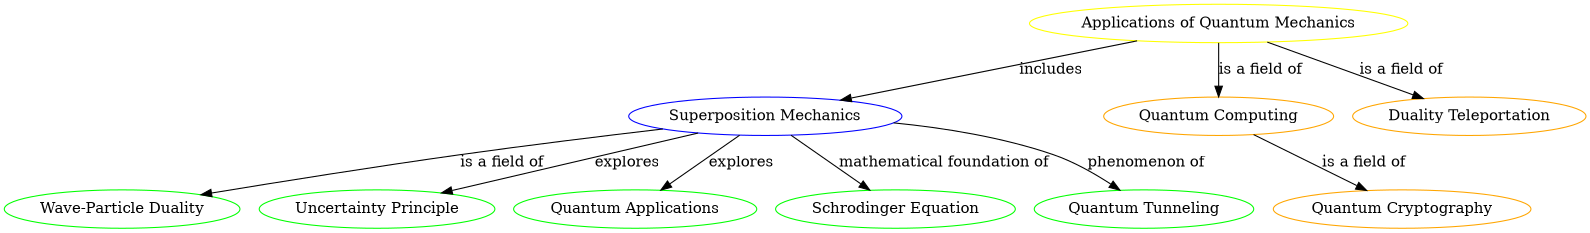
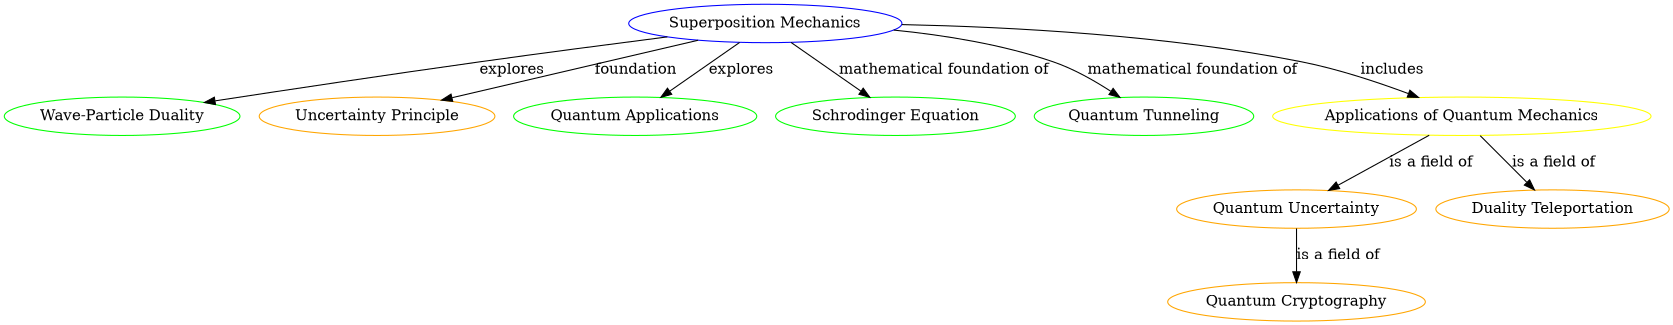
(994, 69) -> (1158, 40)
(1219, 116) -> (1297, 209)
(502, 163) -> (512, 70)
(627, 163) -> (636, 70)
(1146, 163) -> (1193, 70)
(377, 209) -> (377, 116)
